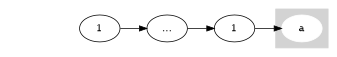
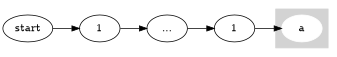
none -> (28, 28)
